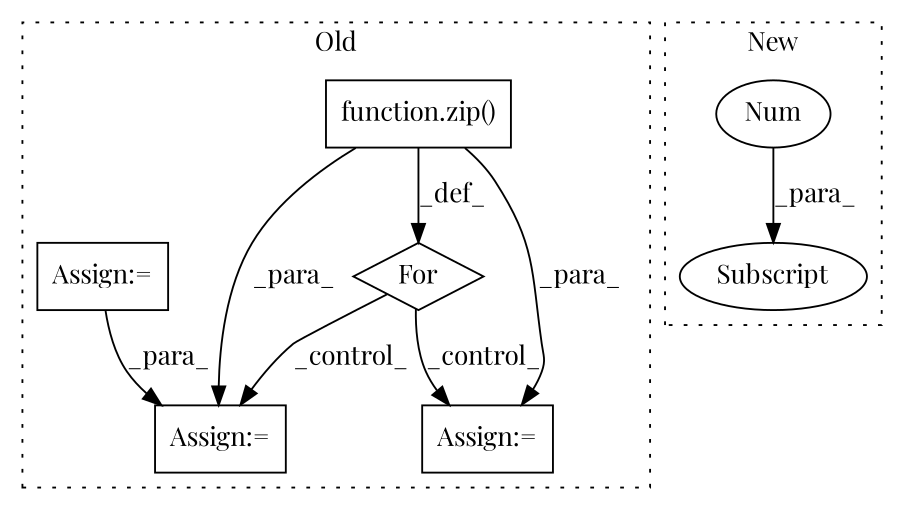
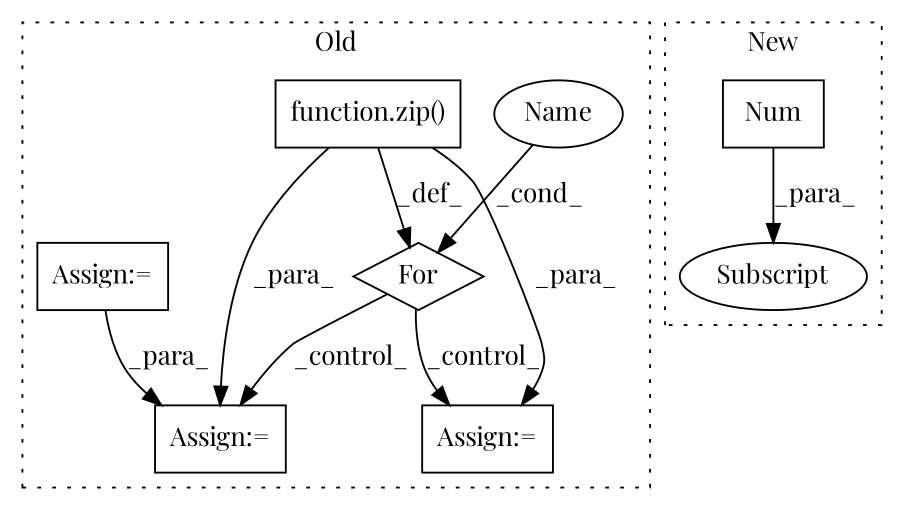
none -> (559, 114)
(773, 114) -> (773, 114)
